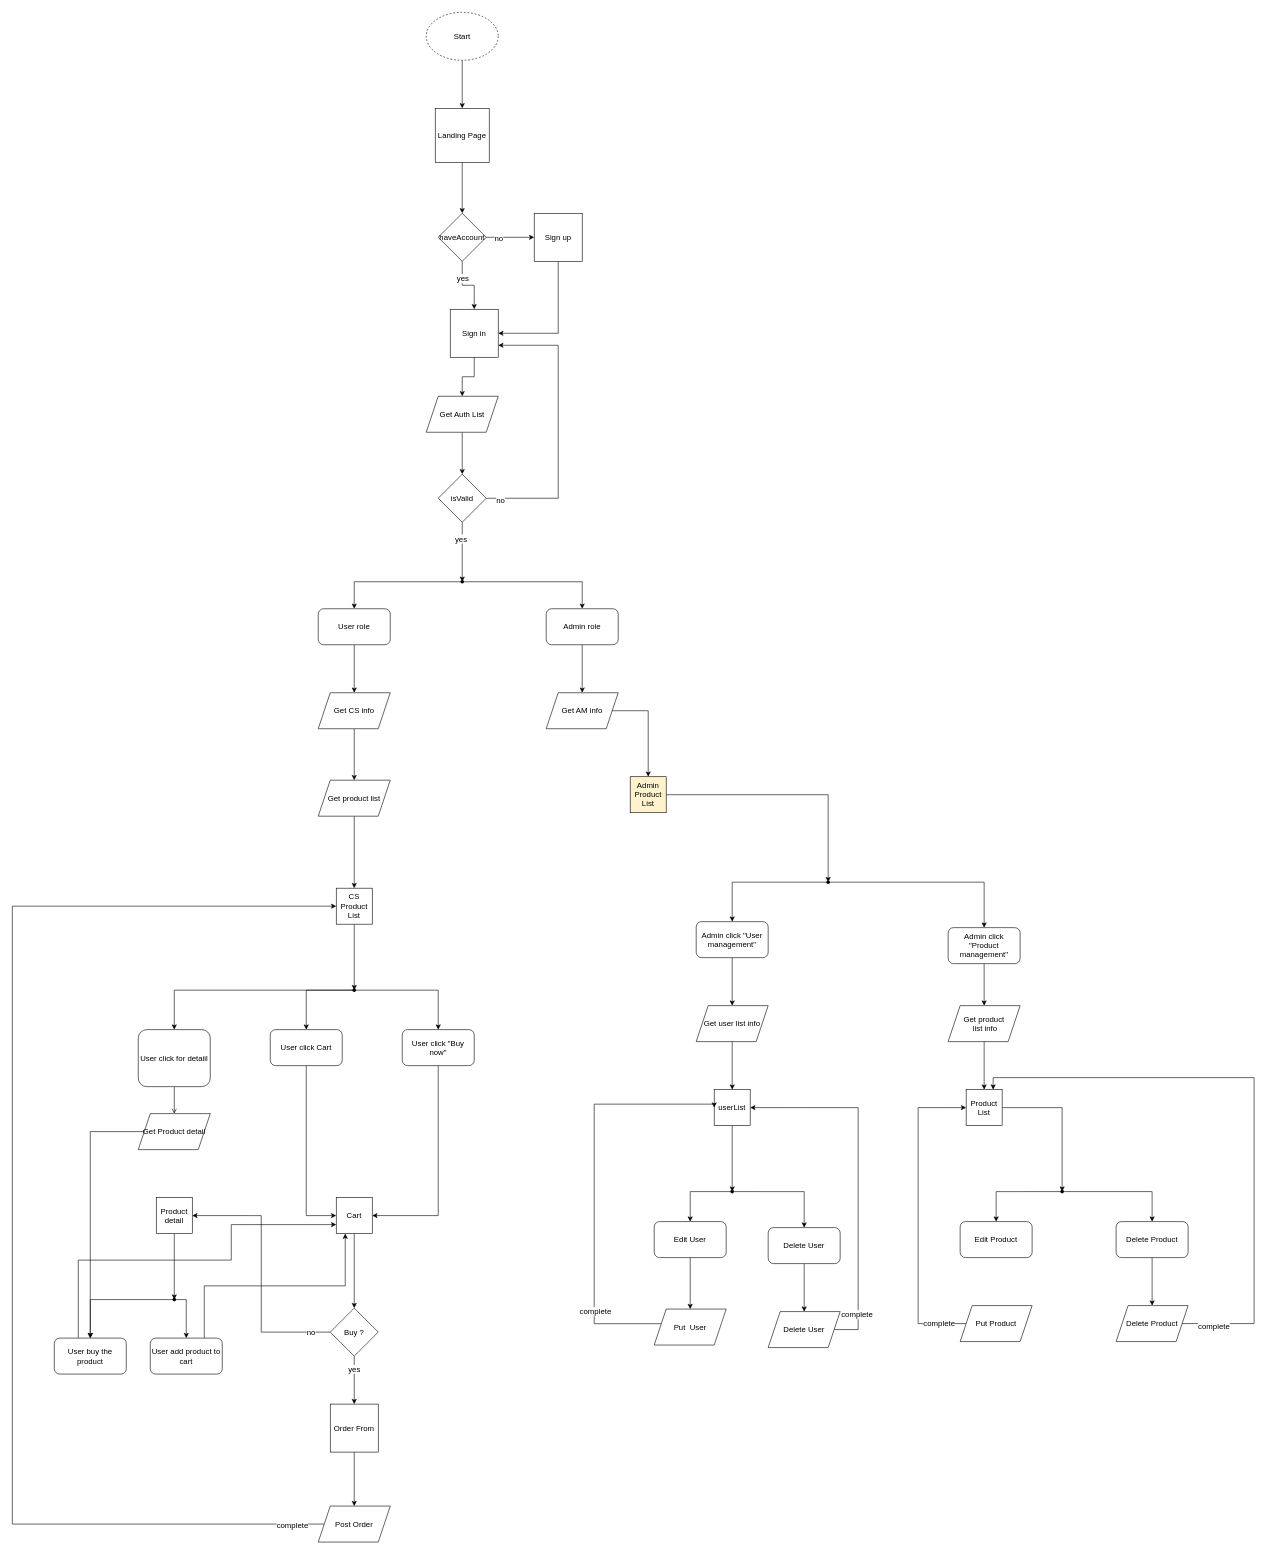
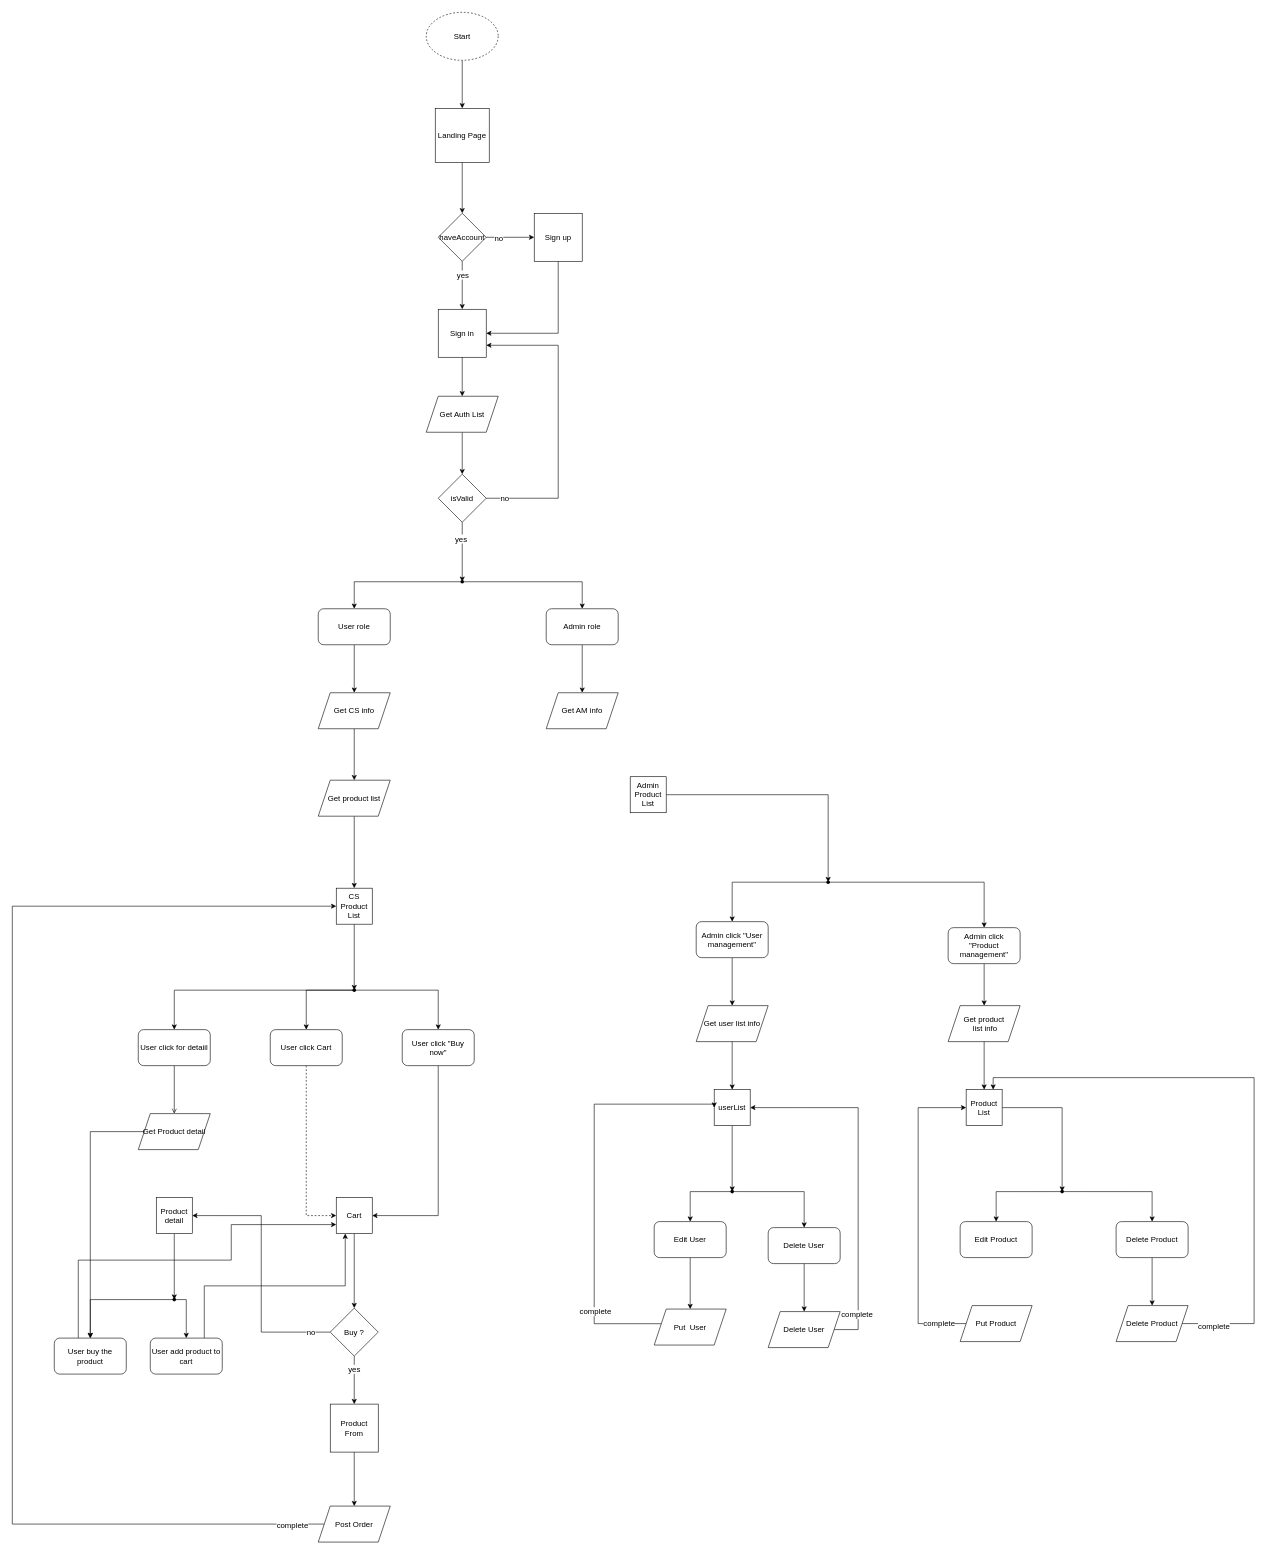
(474, 333) -> (462, 333)
(648, 771) -> none
(648, 795) -> (648, 795)
(174, 1058) -> (174, 1048)
(306, 1154) -> (306, 1154)
(354, 1428) -> (354, 1428)
